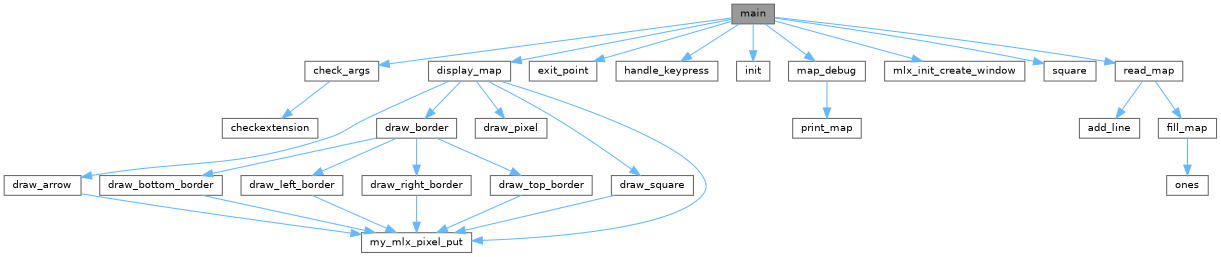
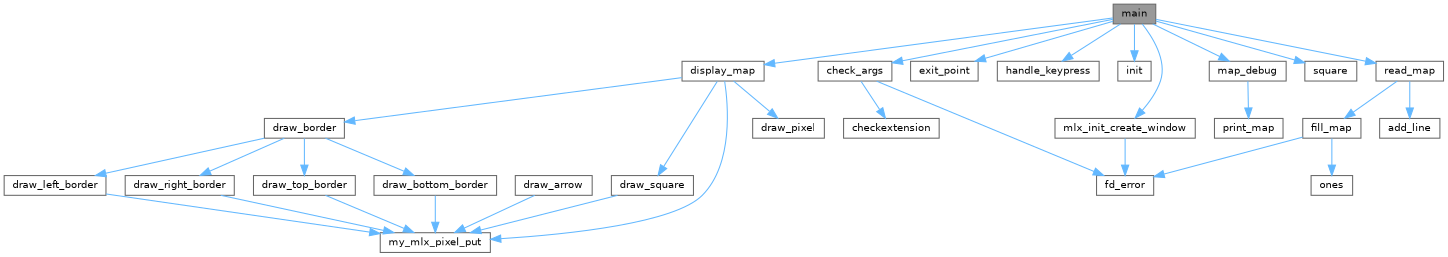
(277, 152) -> none
none -> (1125, 185)
